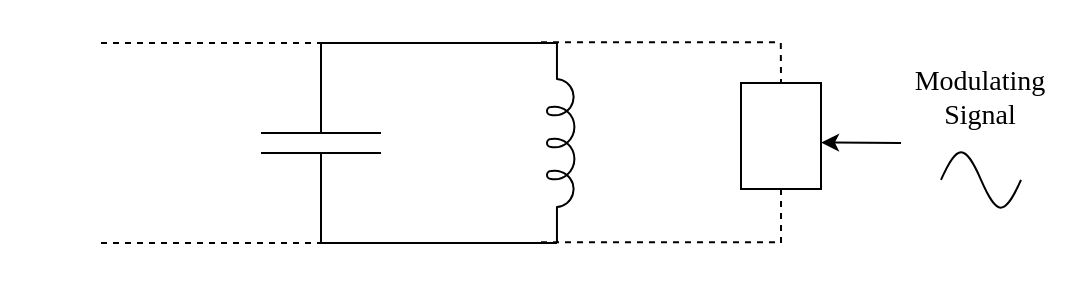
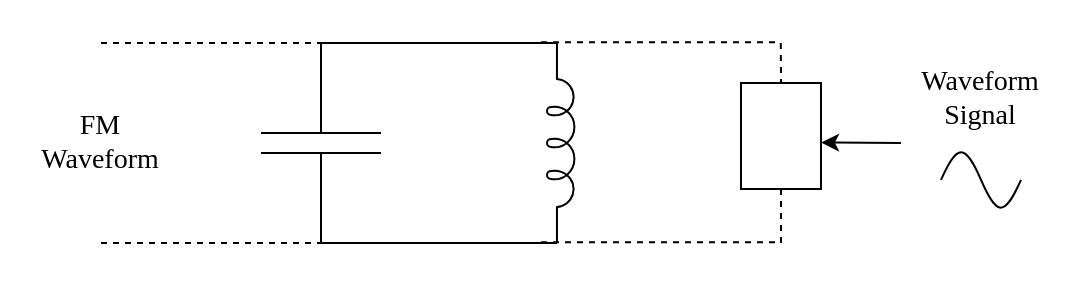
(981, 99) -> (981, 99)
none -> (101, 143)
